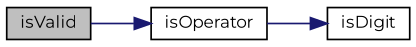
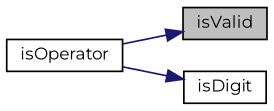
(112, 24) -> (145, 39)
